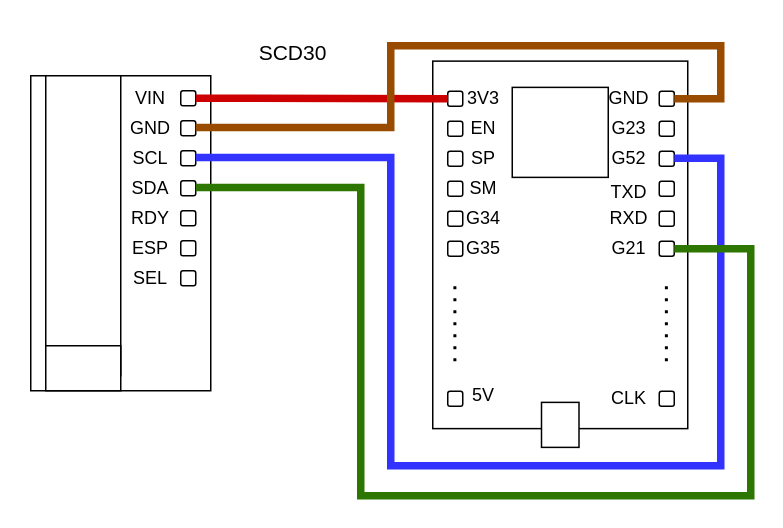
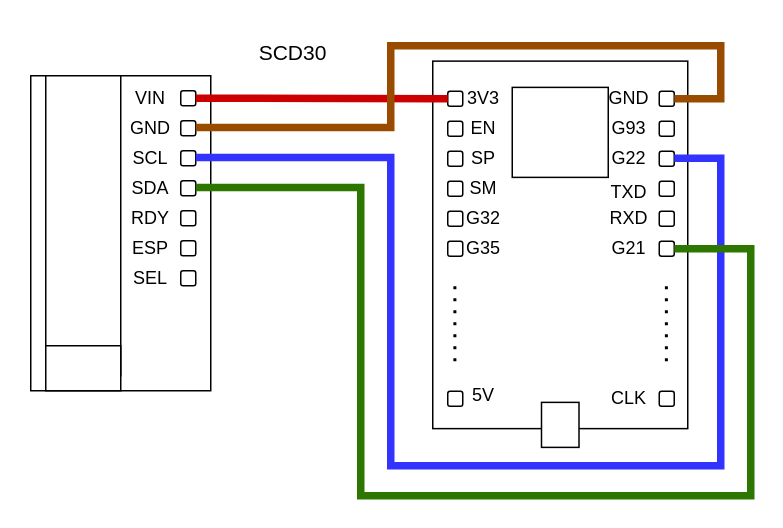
(629, 128) -> (629, 128)
(629, 158) -> (629, 158)
(484, 218) -> (484, 218)
